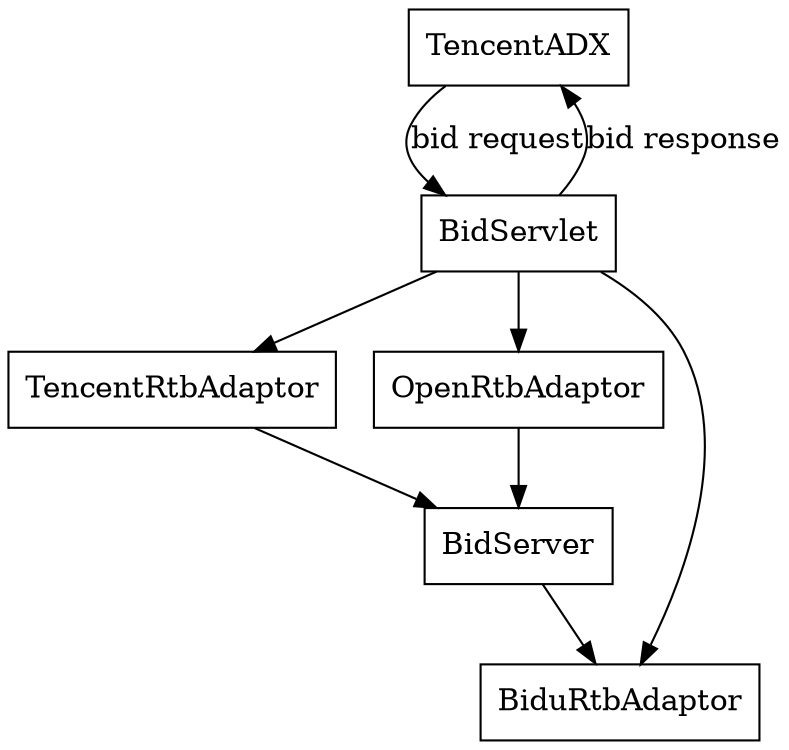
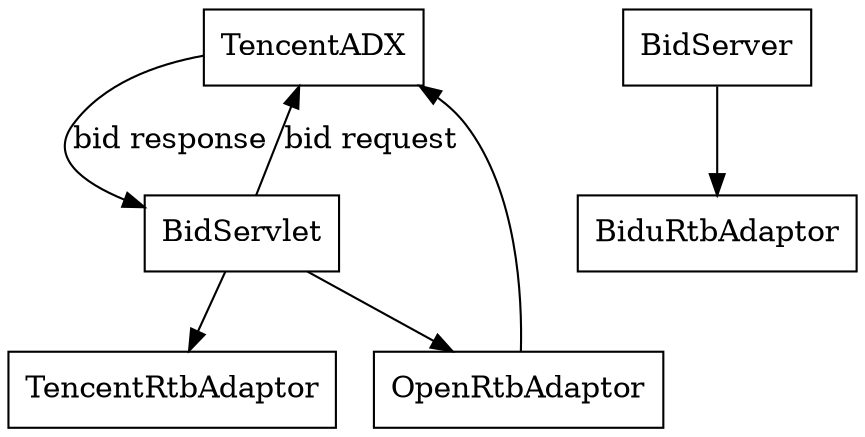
(497, 140) -> (170, 140)
(683, 140) -> (371, 140)
(704, 443) -> none
(519, 457) -> (507, 214)
(335, 464) -> none
